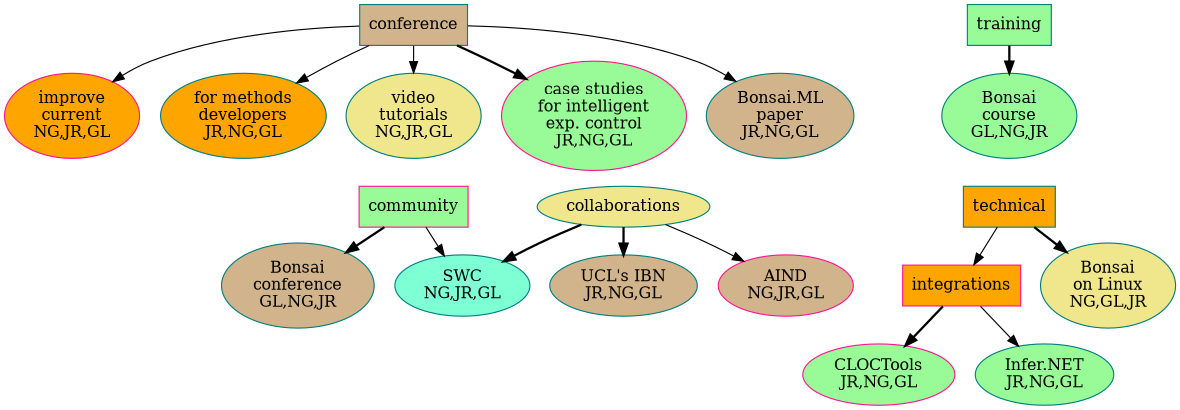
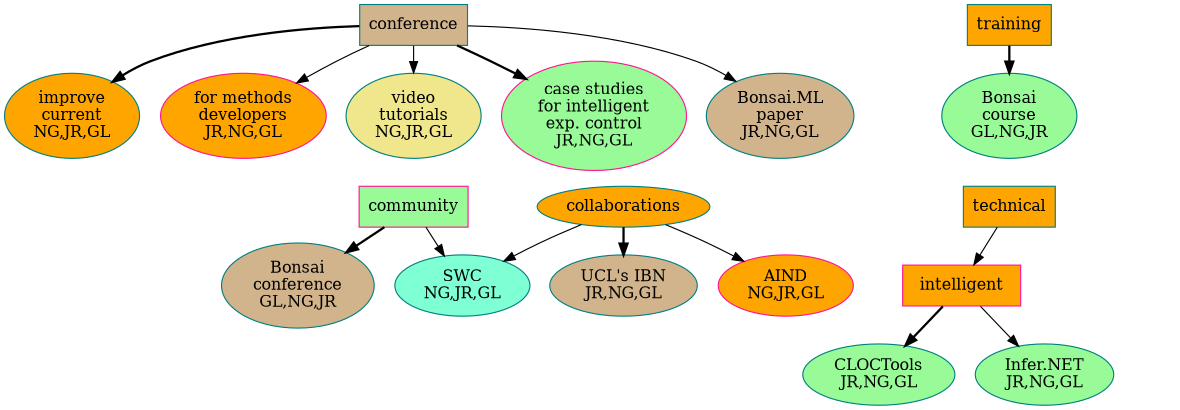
(1009, 25) -> (1009, 25)
(238, 38) -> (238, 38)
(72, 116) -> (72, 116)
(243, 116) -> (243, 116)
(624, 207) -> (624, 207)
(547, 239) -> (547, 239)
(786, 286) -> (786, 286)
(962, 286) -> (962, 286)
(1108, 286) -> none
(879, 375) -> (879, 375)
